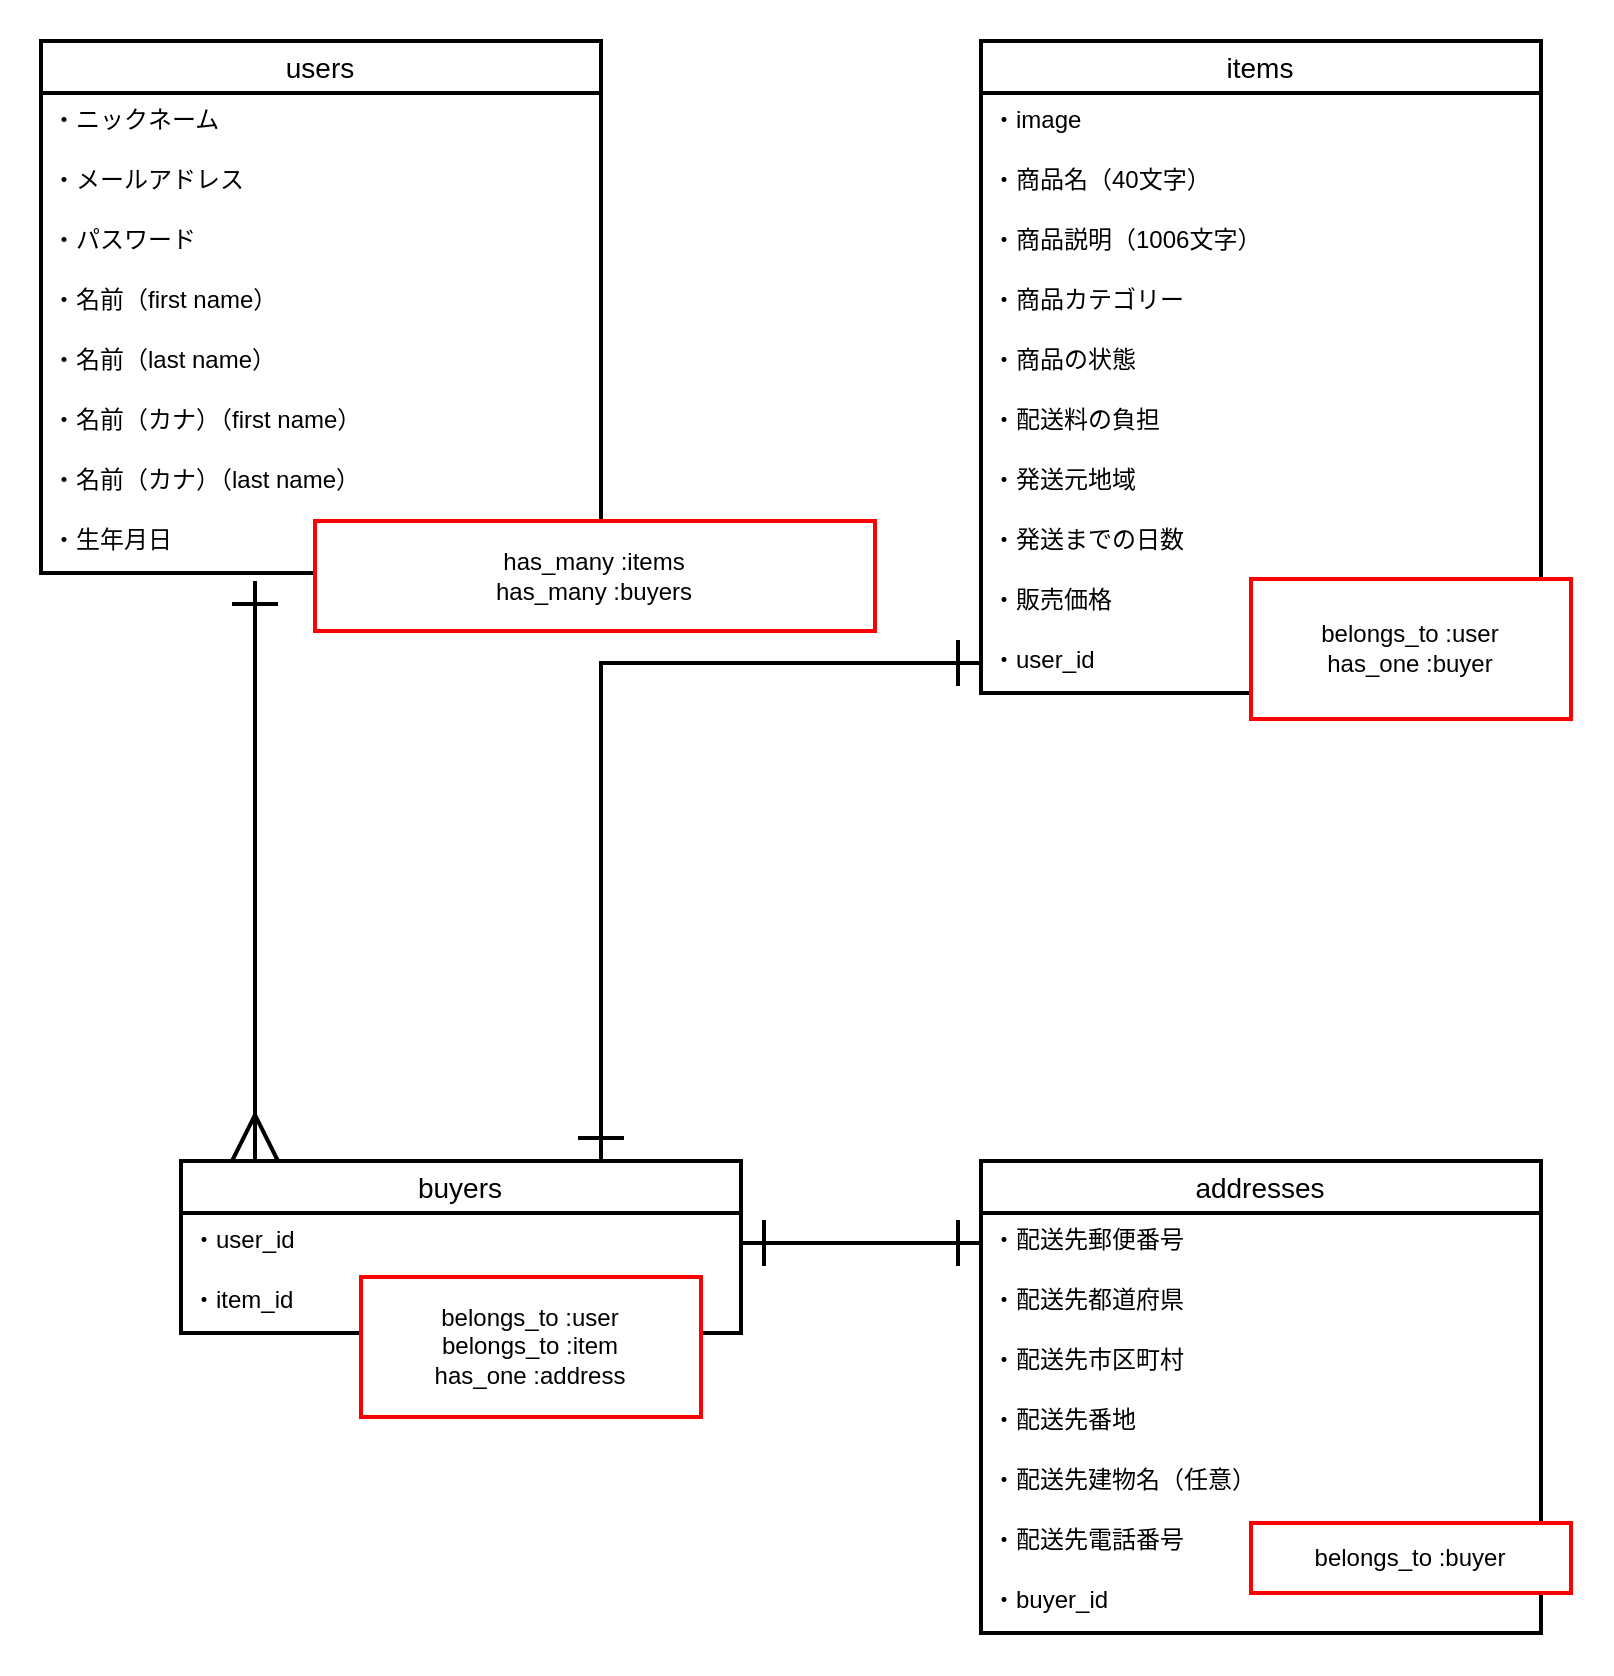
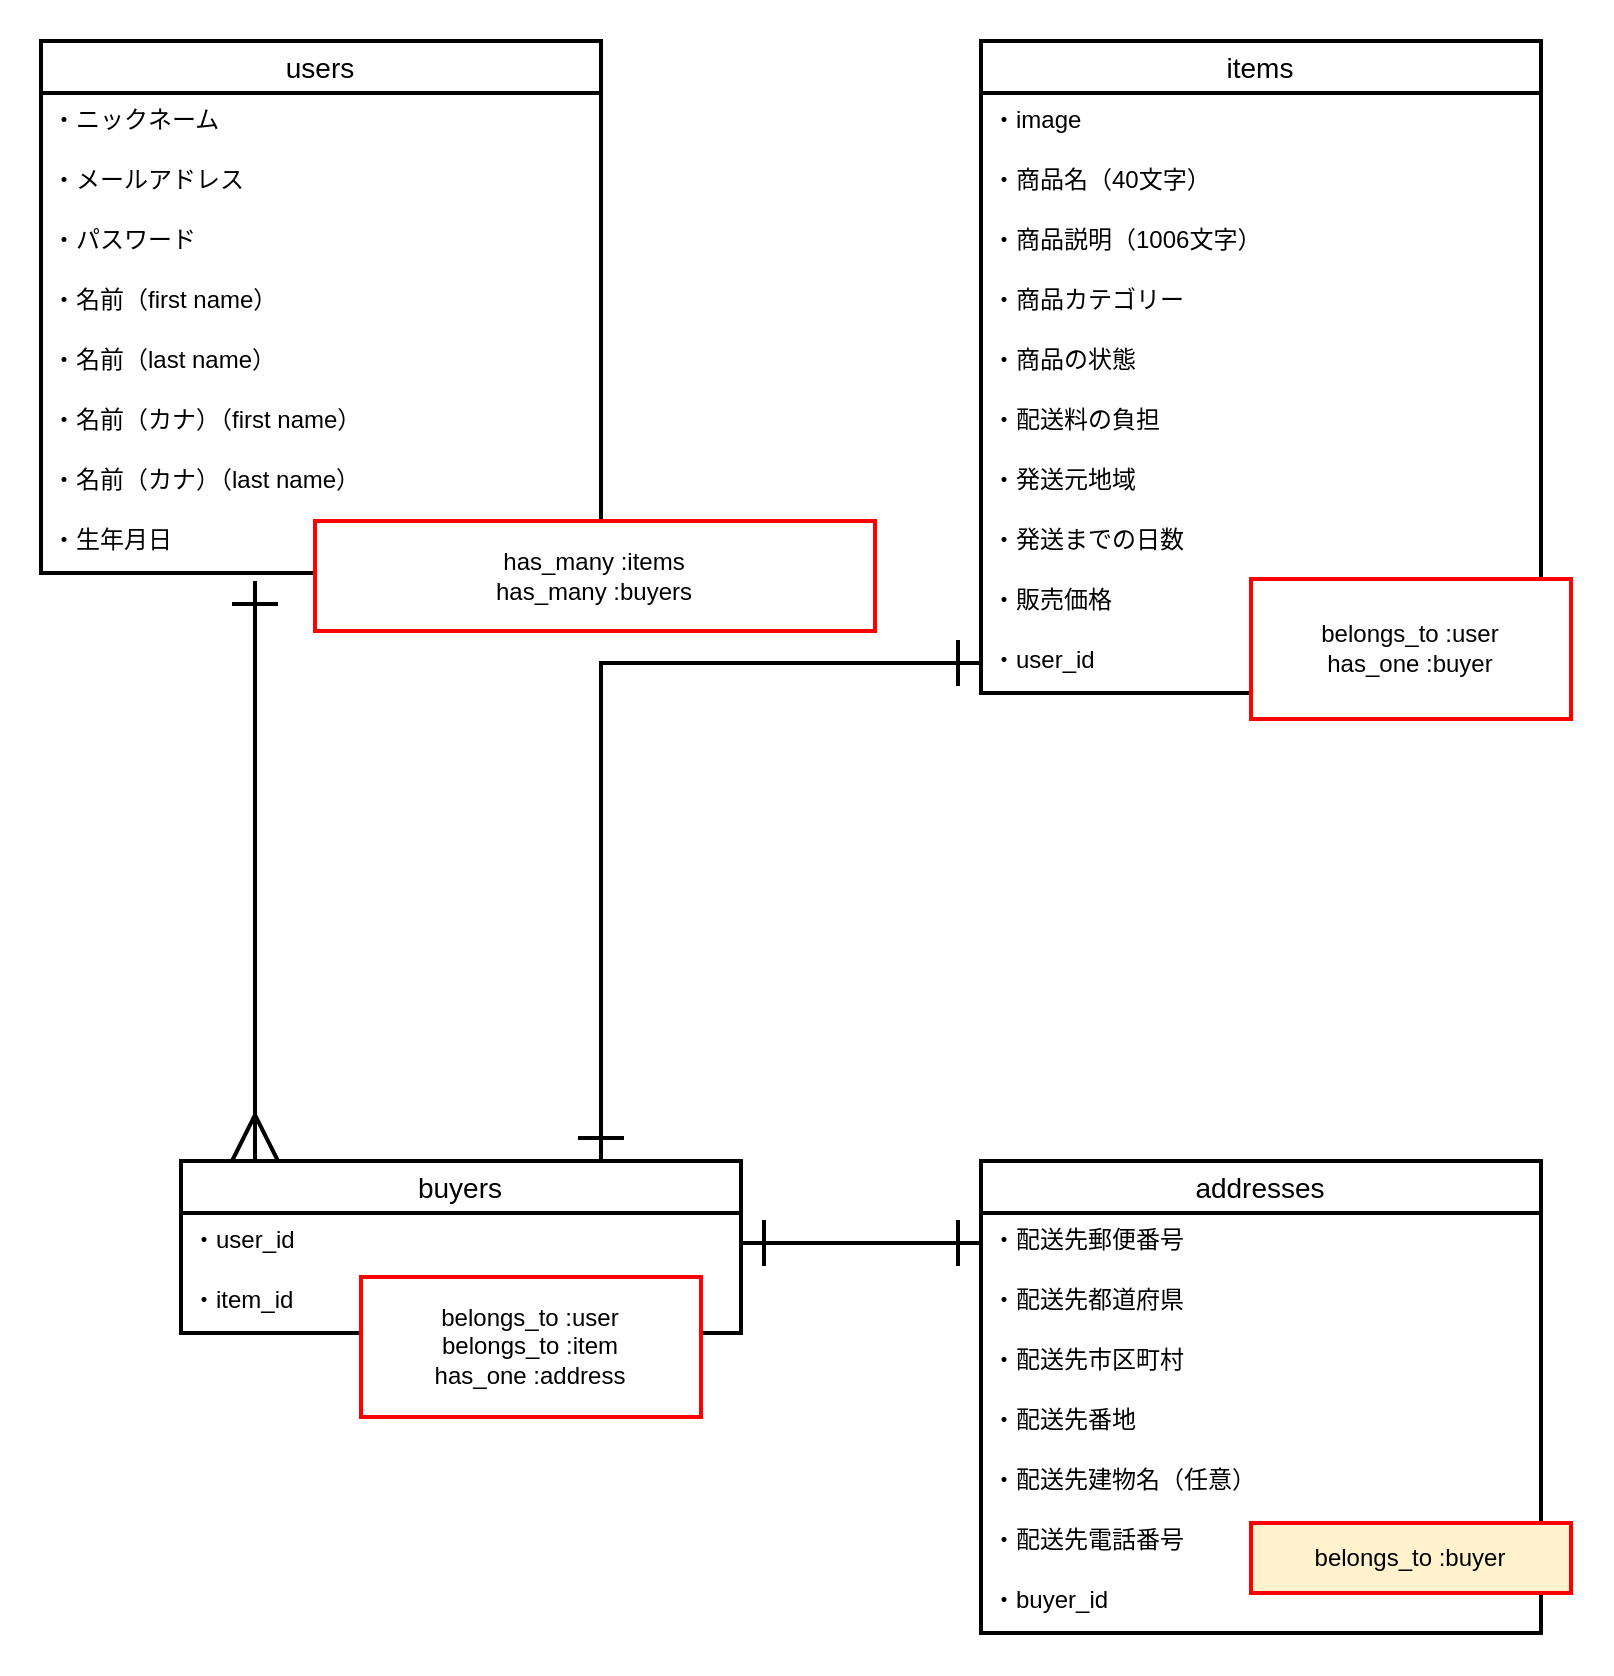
(1411, 1558) -> (1411, 1558)
